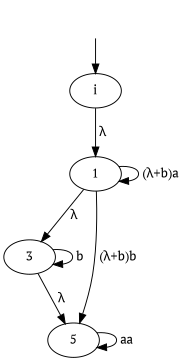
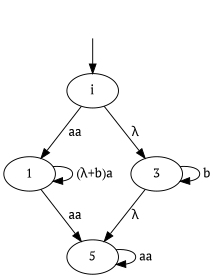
(101, 132) -> (74, 132)
(66, 212) -> (122, 128)
(116, 257) -> (74, 215)
